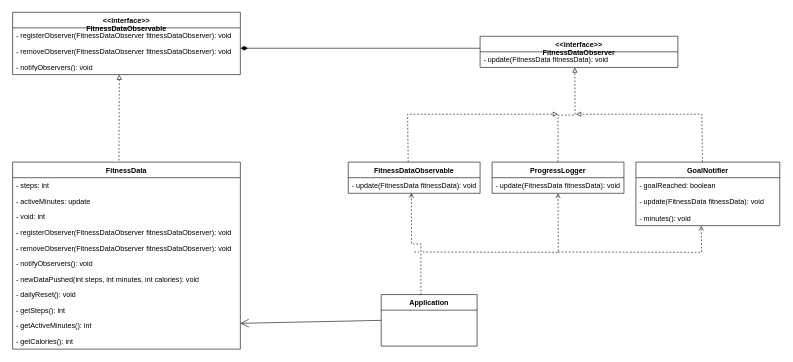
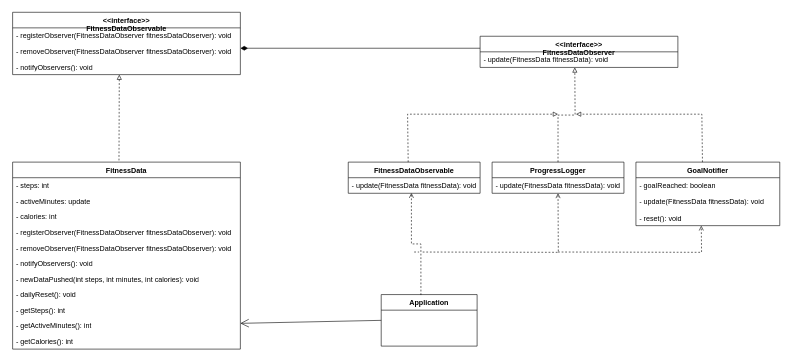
(33, 218) -> (41, 218)
(669, 219) -> (666, 219)
